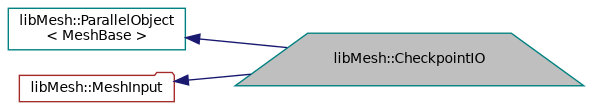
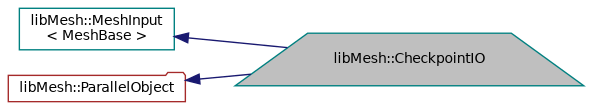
(97, 29) -> (97, 29)
(97, 89) -> (97, 89)
